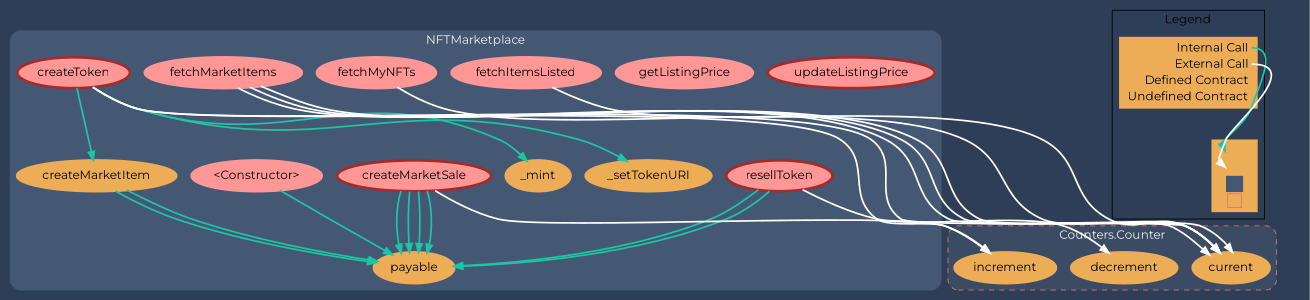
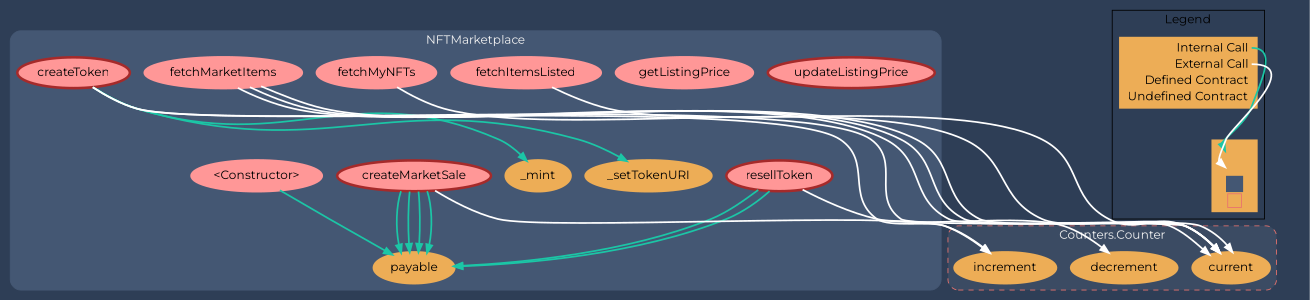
(97, 176) -> none
